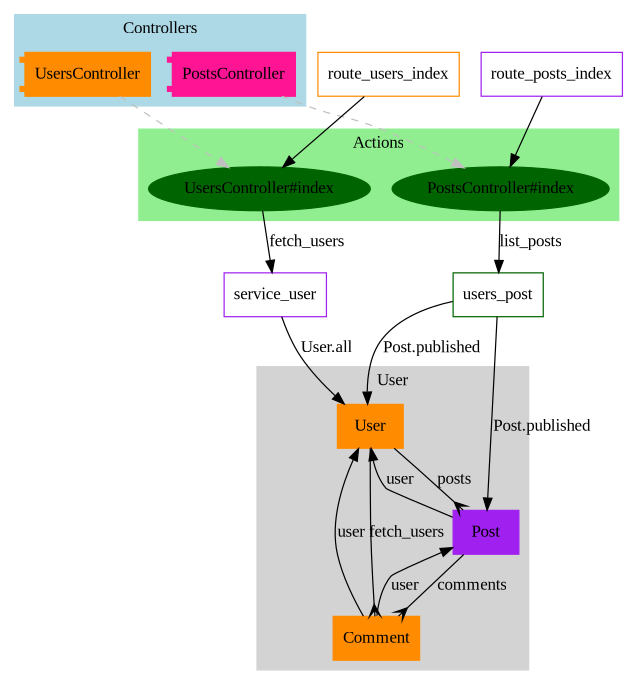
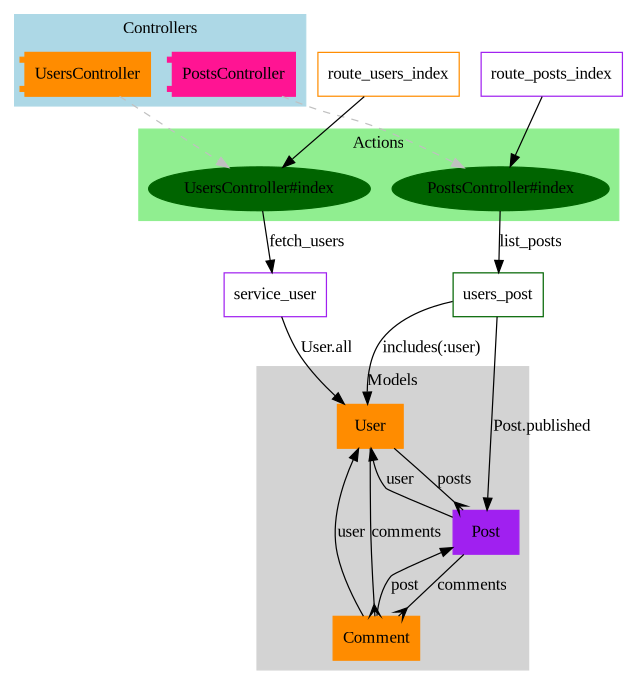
(432, 348) -> (432, 348)
(393, 381) -> (393, 381)
(407, 532) -> (407, 532)
(405, 585) -> (405, 585)
